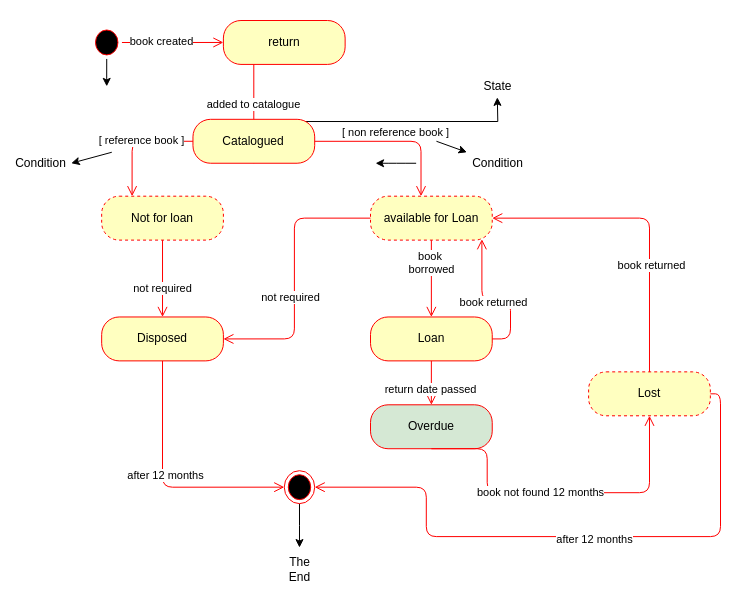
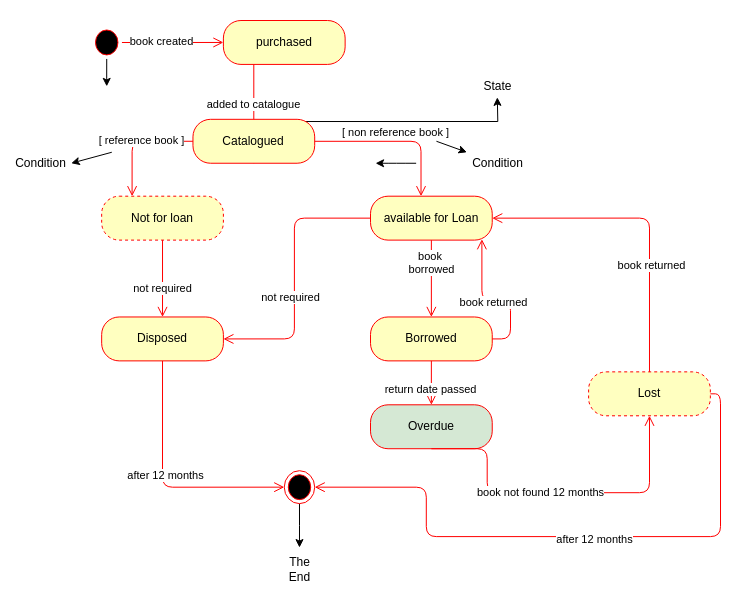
(285, 43) -> (285, 43)
(431, 218) -> (431, 218)
(432, 339) -> (432, 339)
